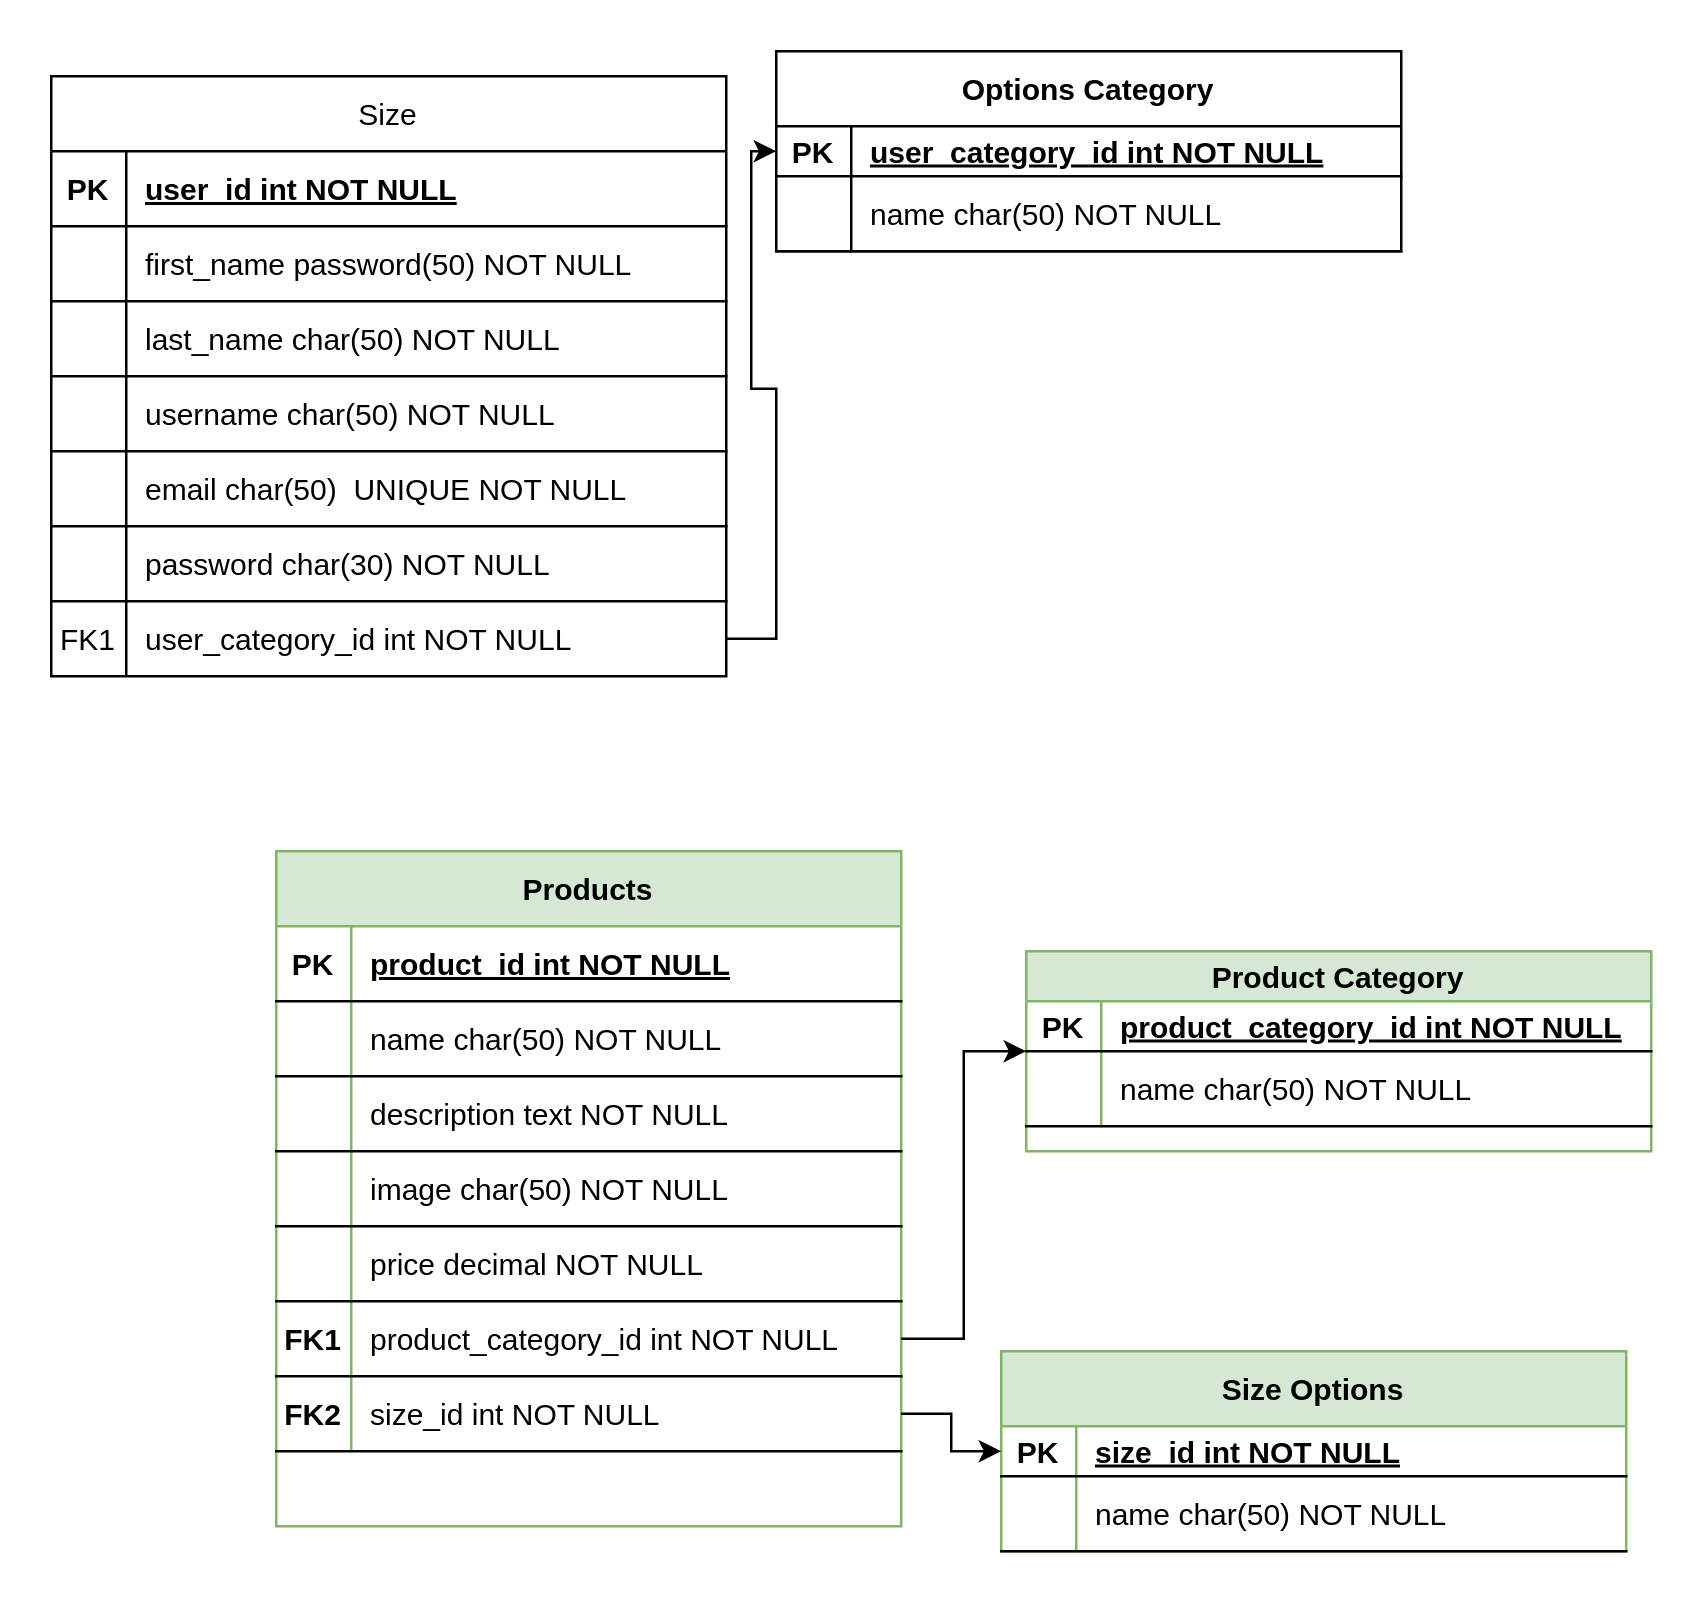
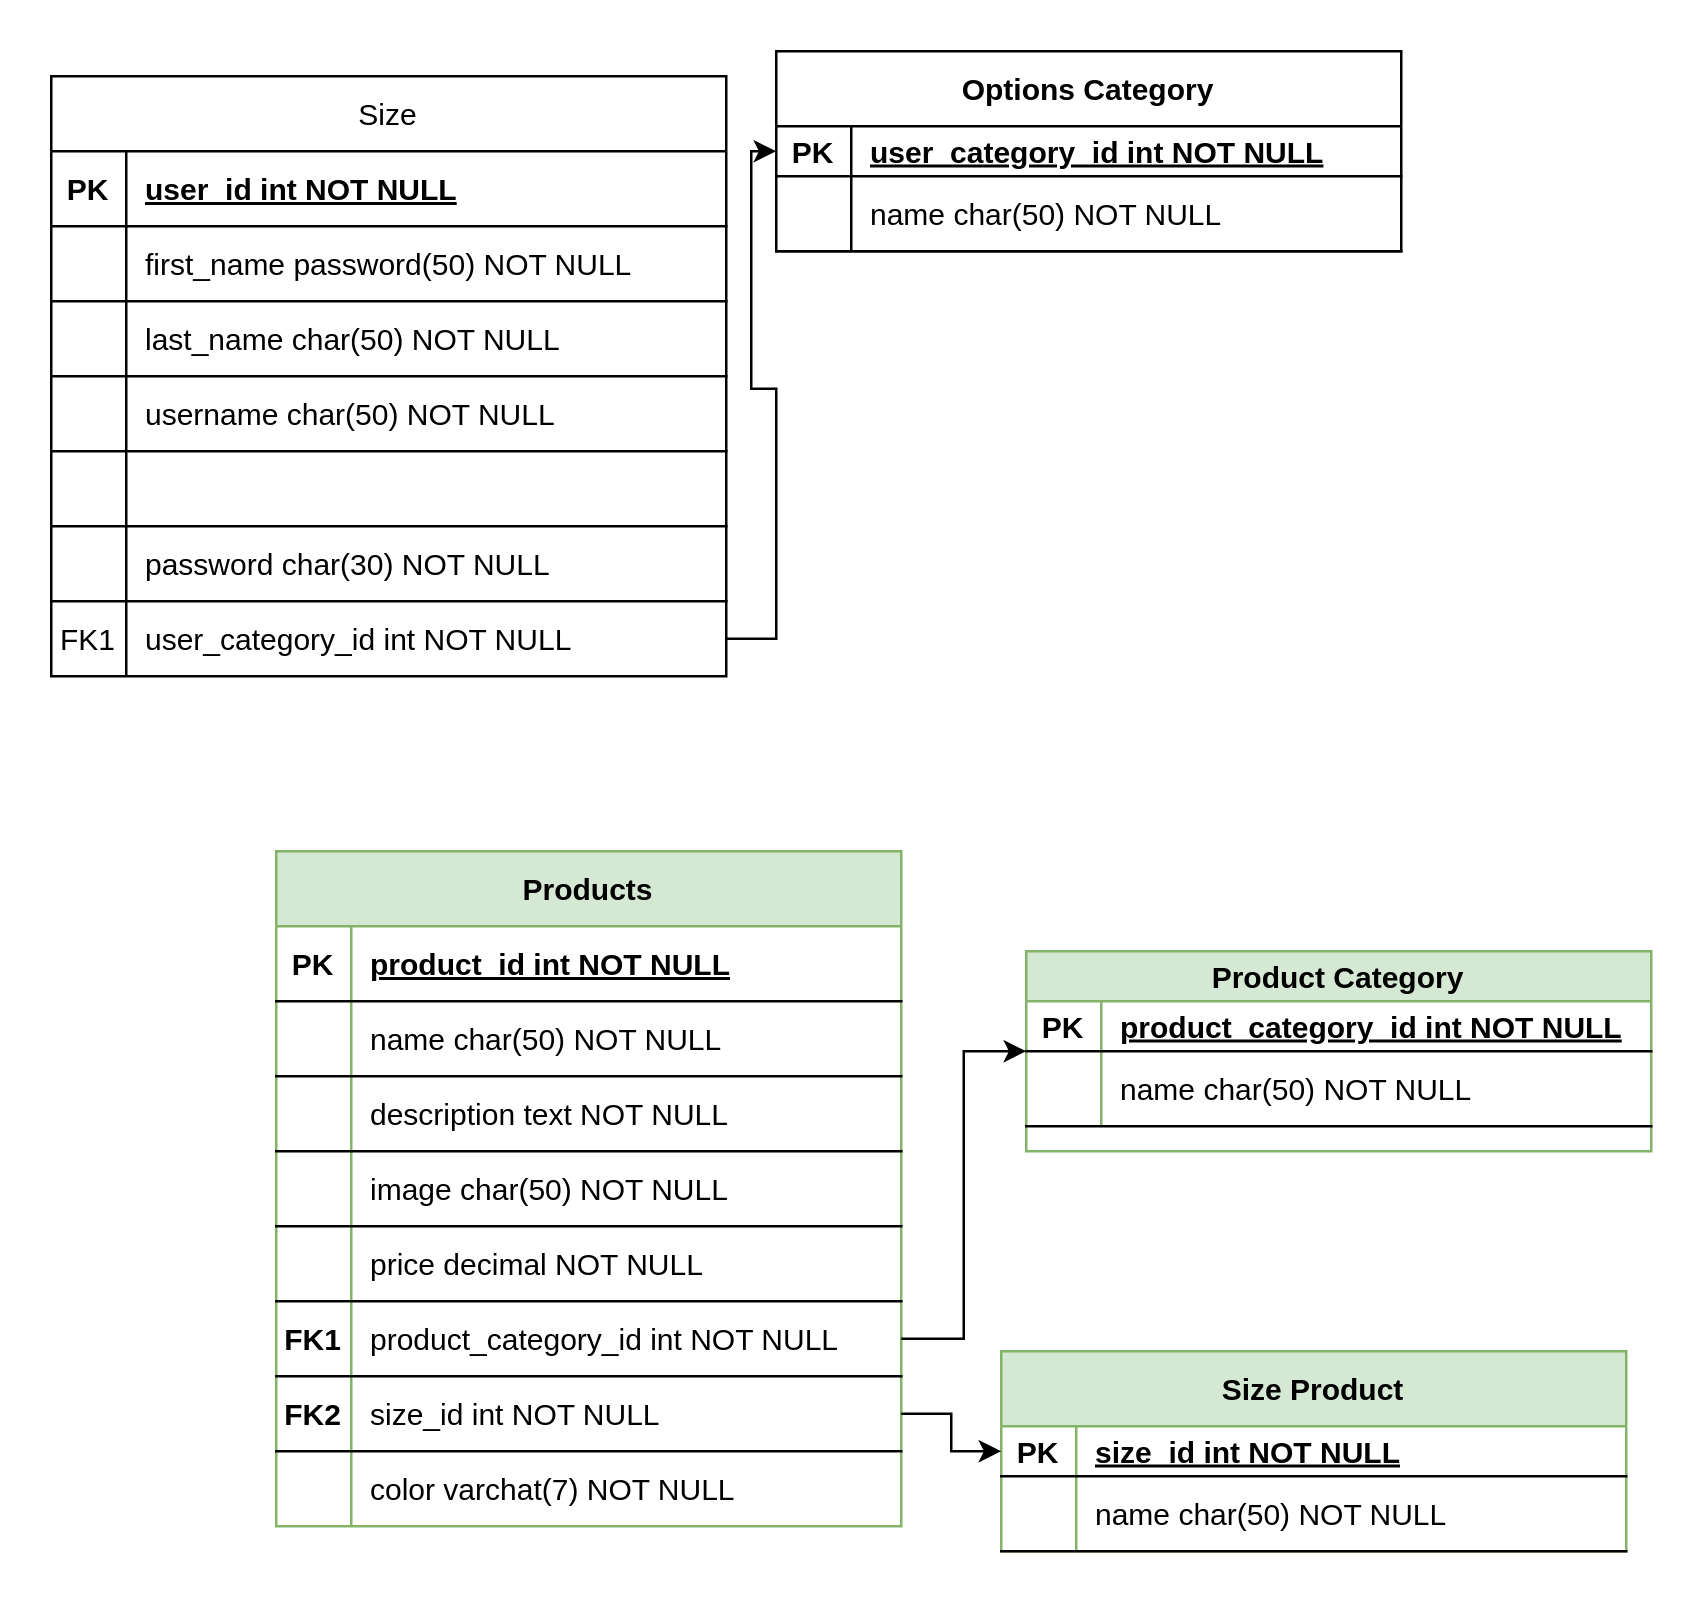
(426, 489) -> none
(1313, 1390) -> (1313, 1390)
none -> (626, 1489)
